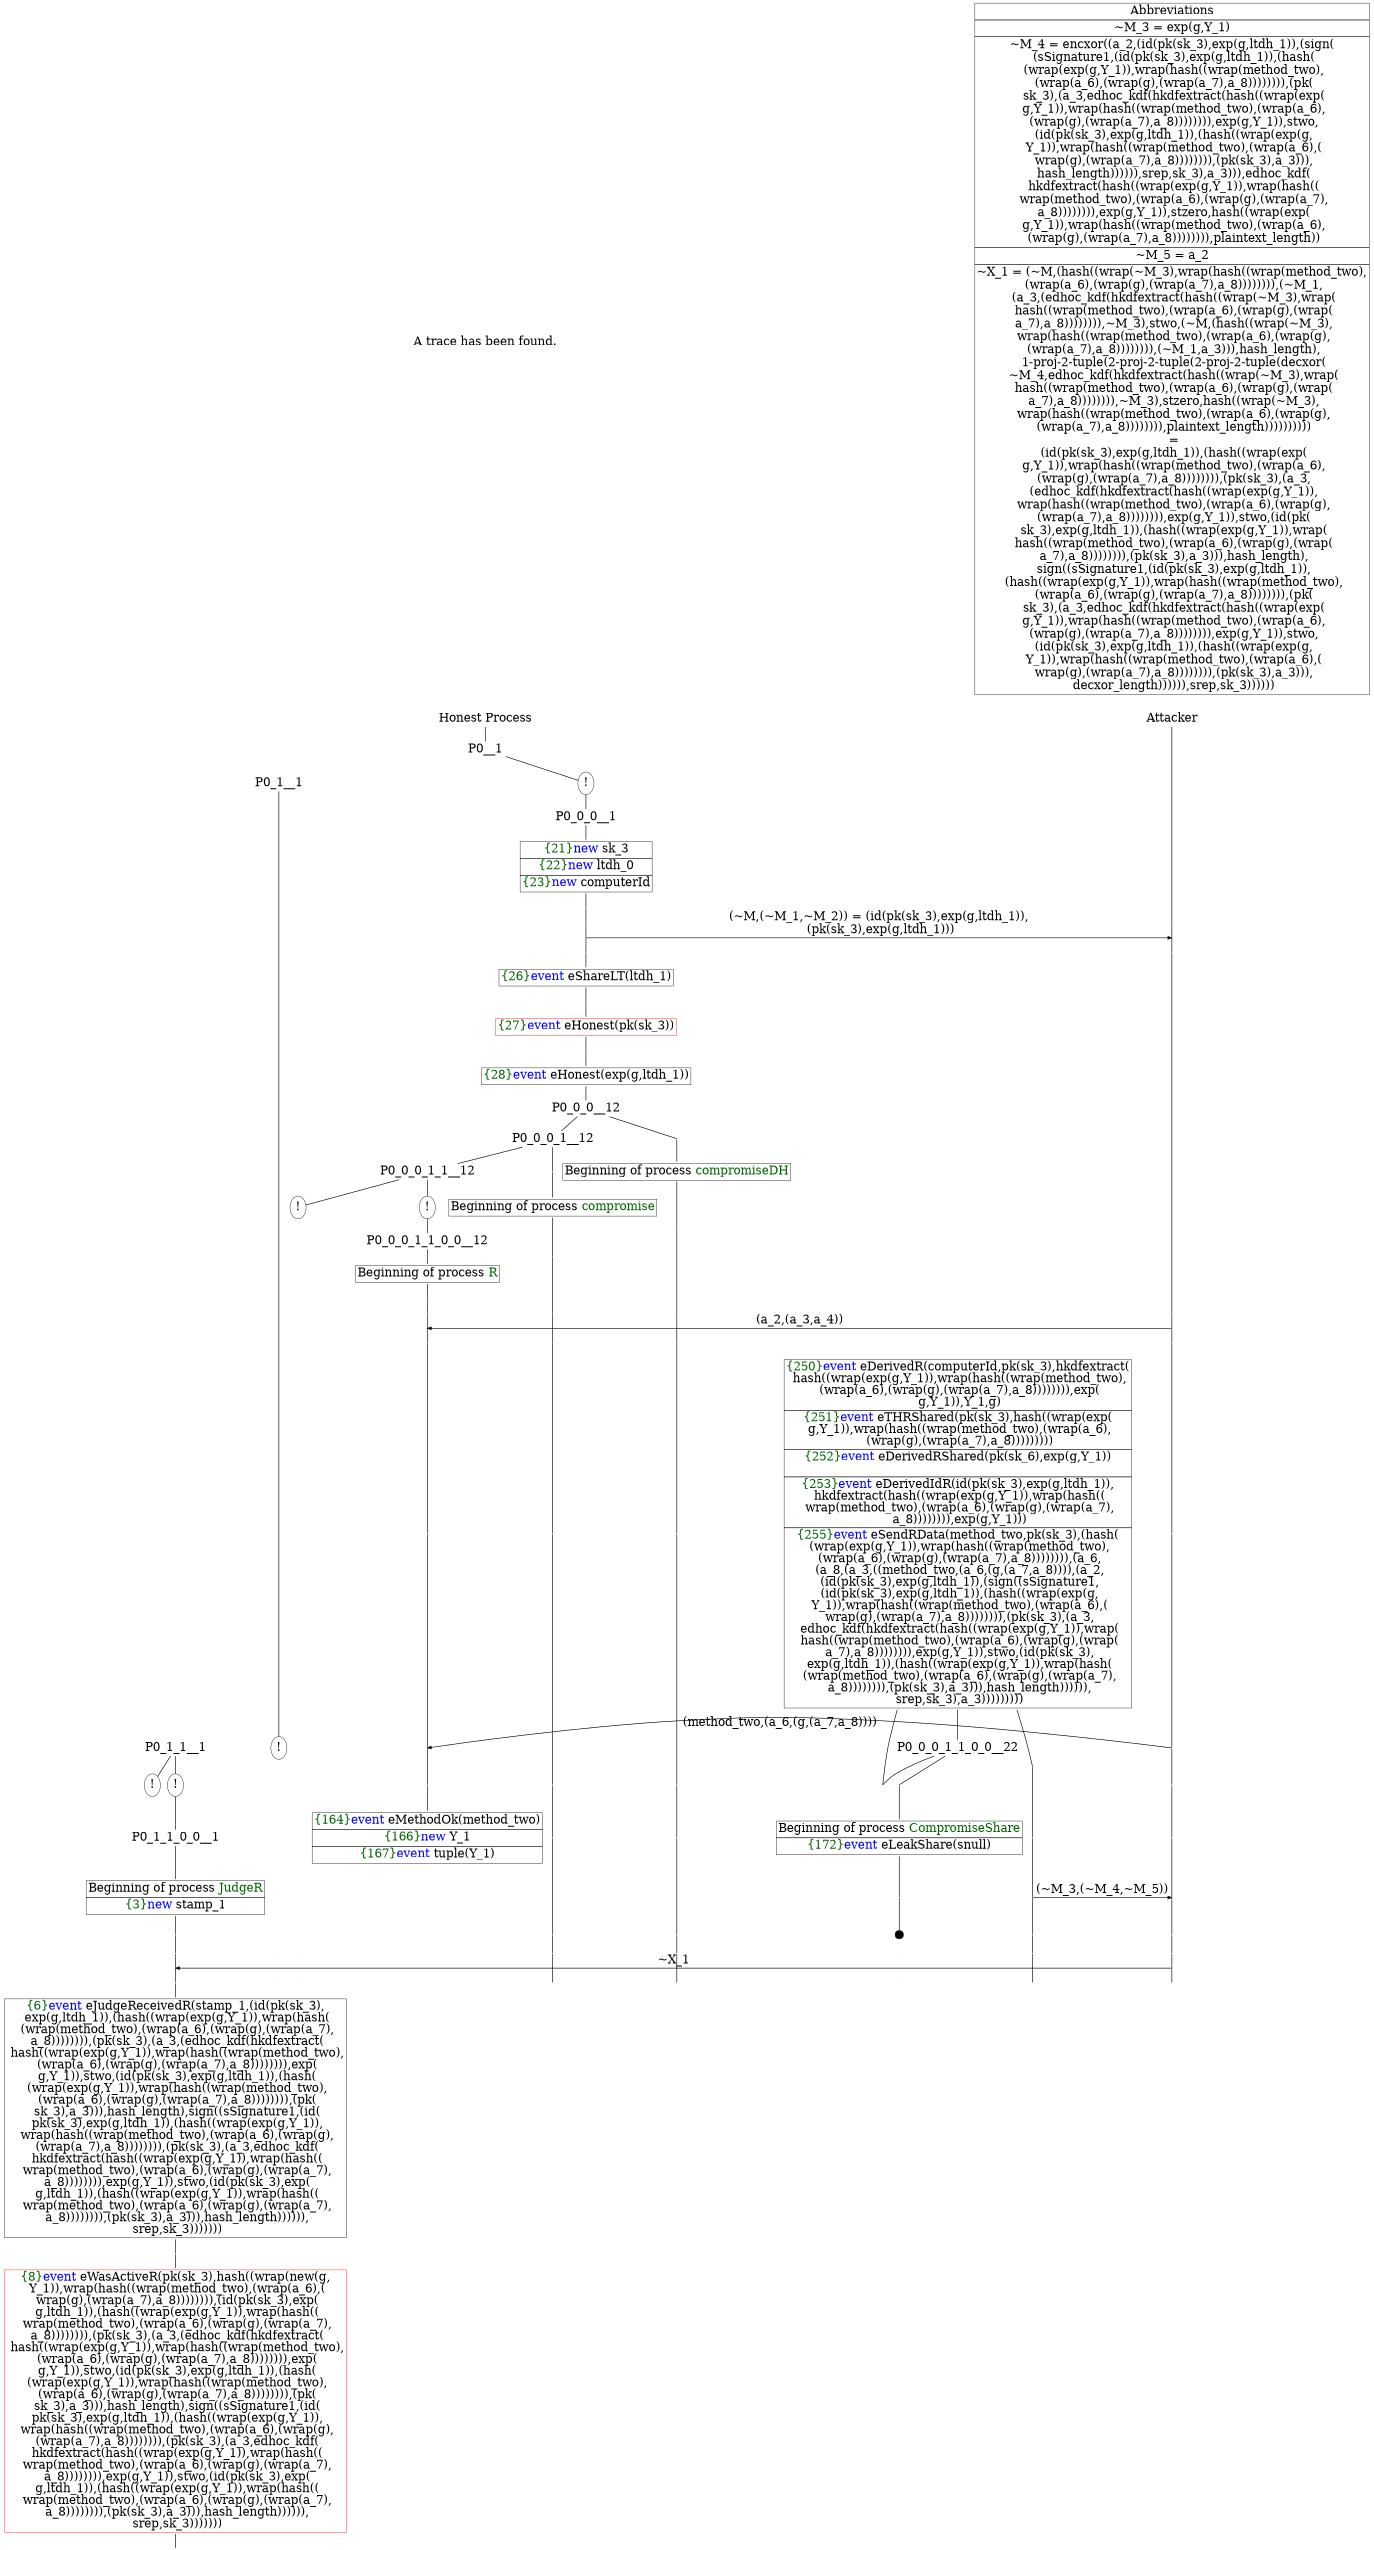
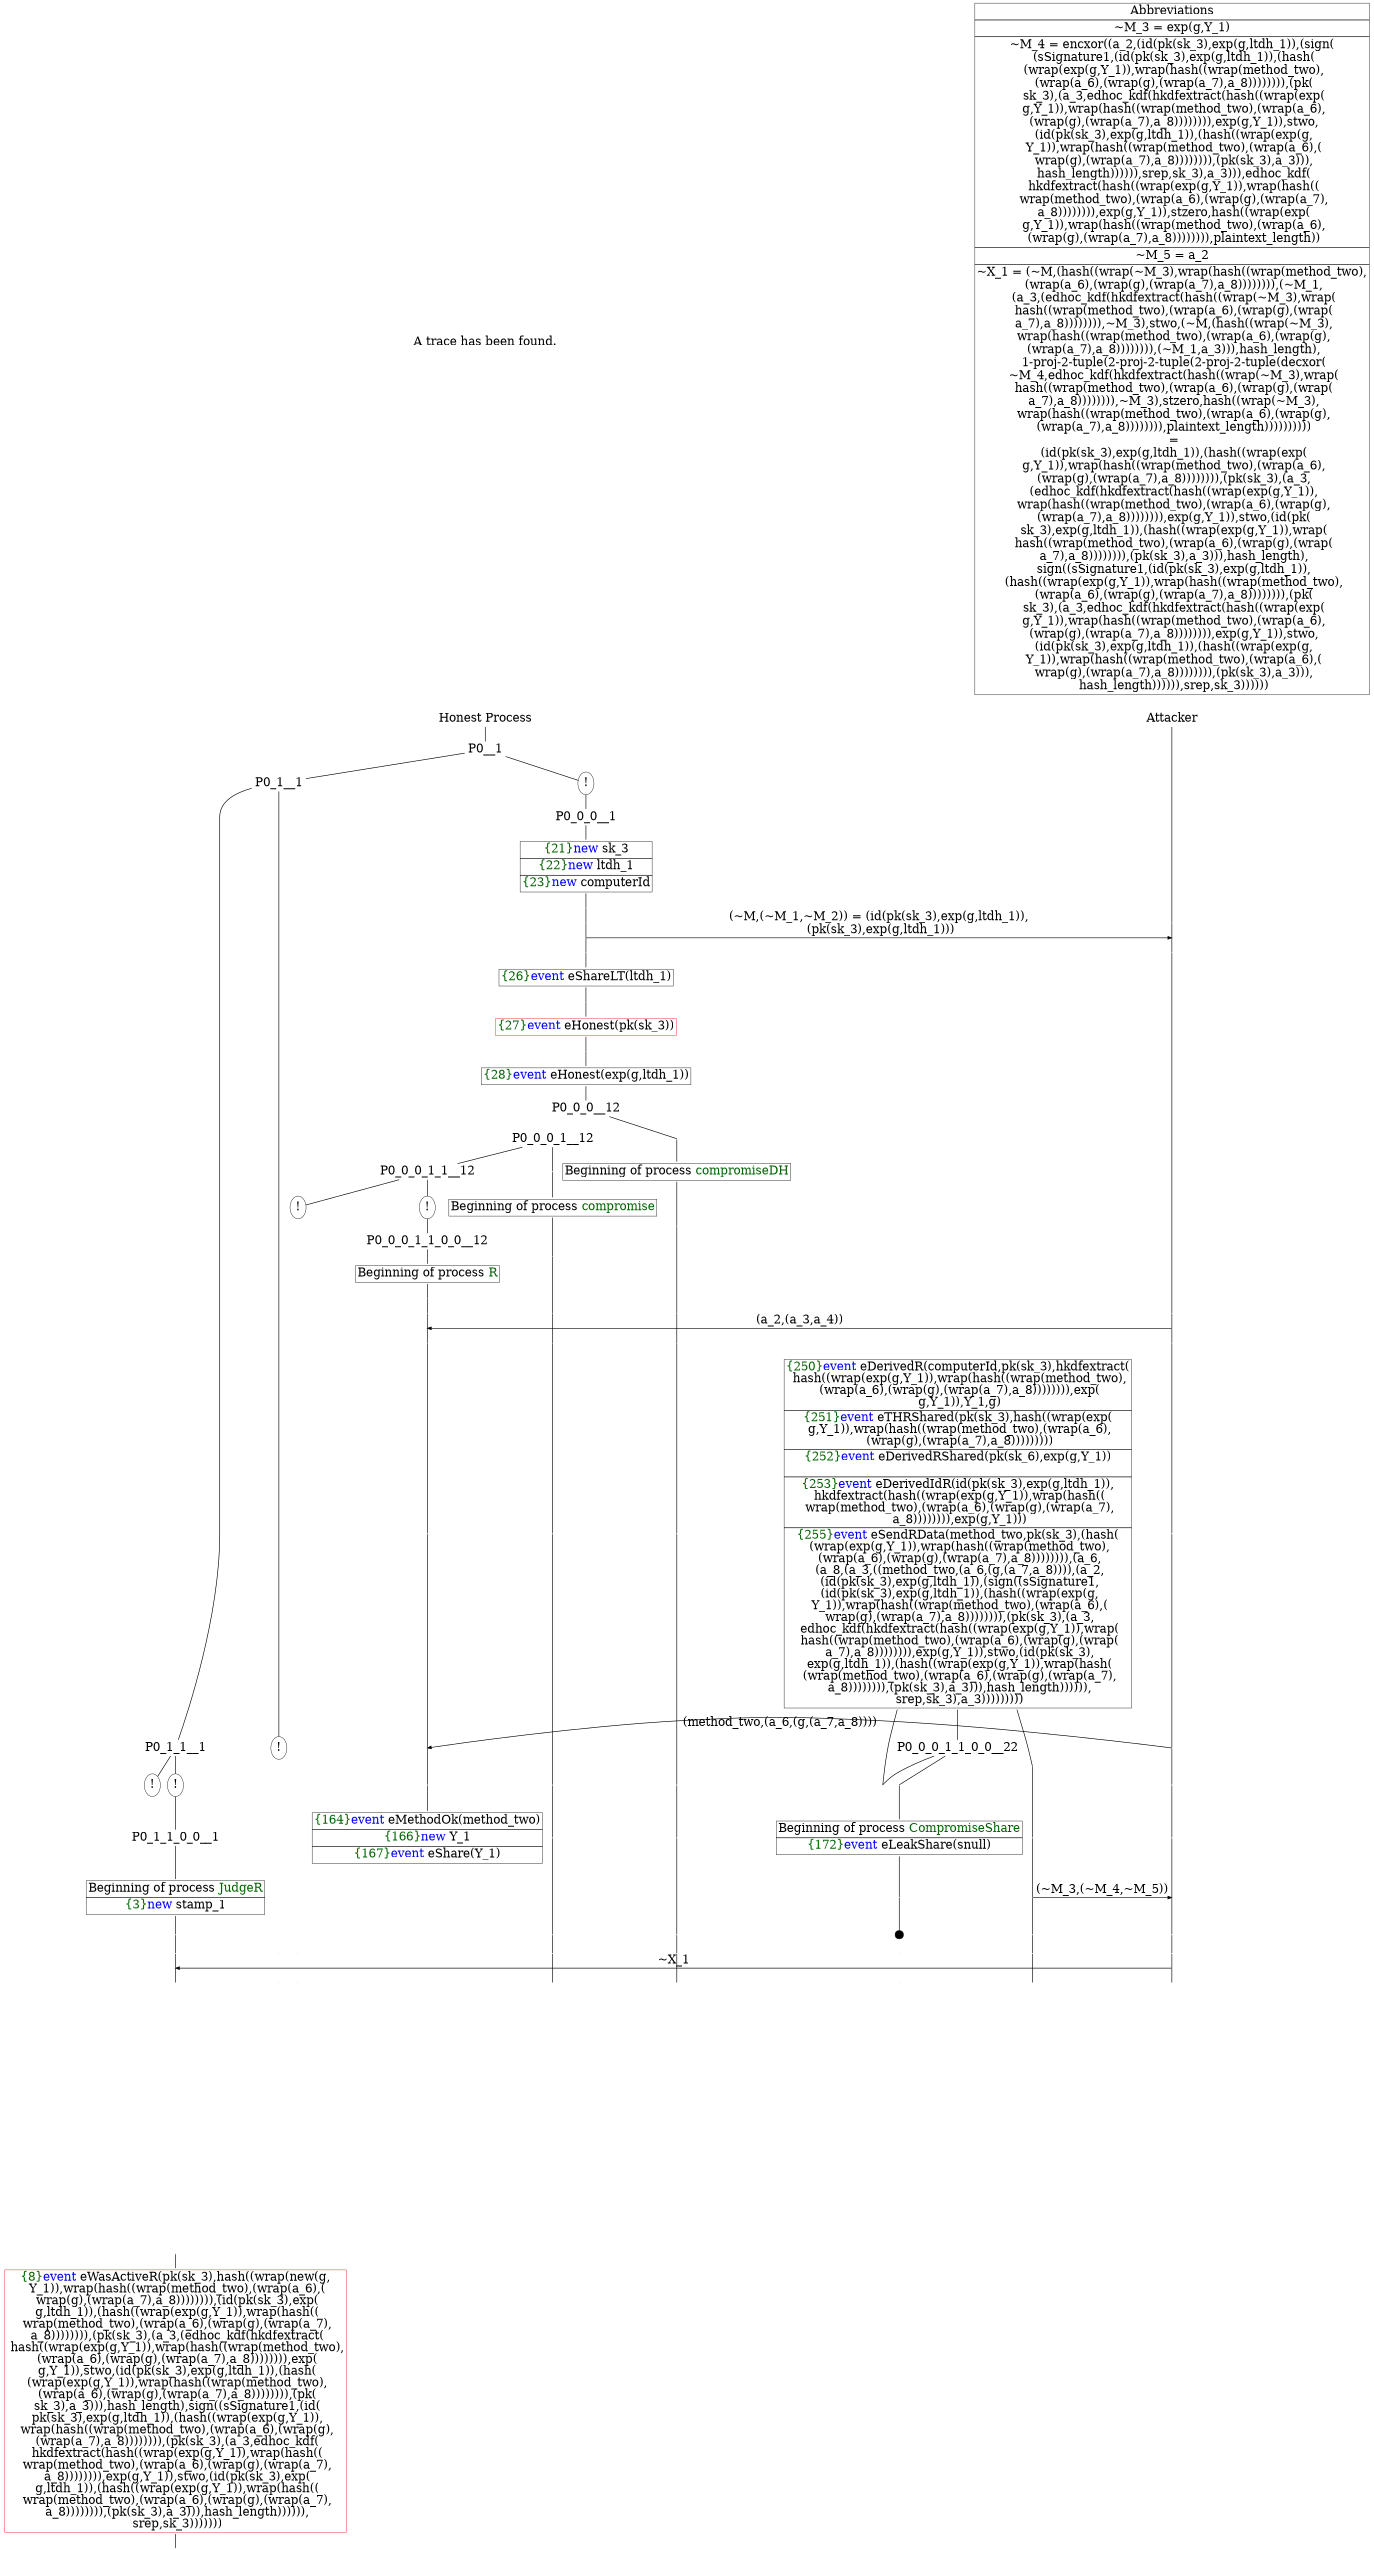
(1172, 686) -> (1172, 686)
none -> (385, 766)
(615, 866) -> (615, 866)
(569, 1124) -> none
none -> (220, 1258)
(462, 1854) -> (462, 1854)
(175, 2118) -> none
